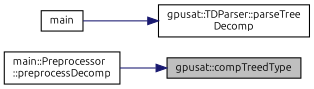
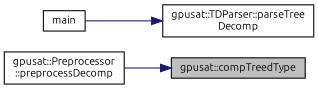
(62, 68) -> (64, 68)
